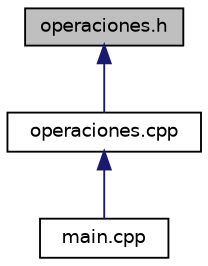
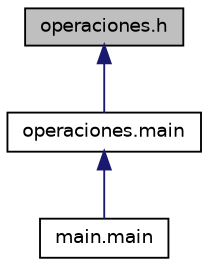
(104, 132) -> (104, 132)
(104, 238) -> (104, 238)
